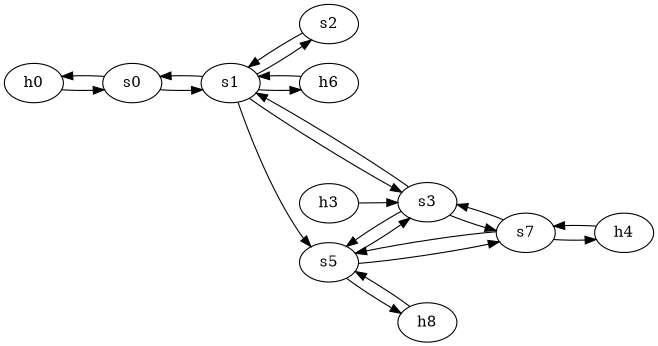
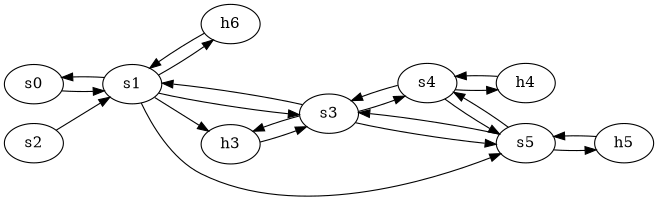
(280, 61) -> (177, 111)
(34, 83) -> none
none -> (281, 121)
(526, 233) -> (427, 83)
(427, 322) -> (624, 143)
